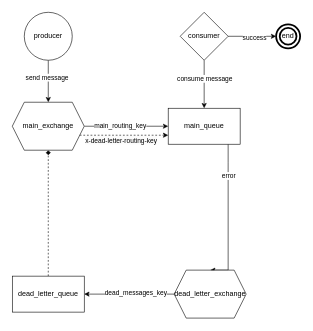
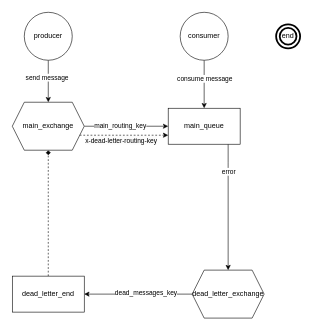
(204, 36) -> (204, 36)
(256, 36) -> none
(48, 294) -> (48, 294)
(210, 294) -> (228, 294)
